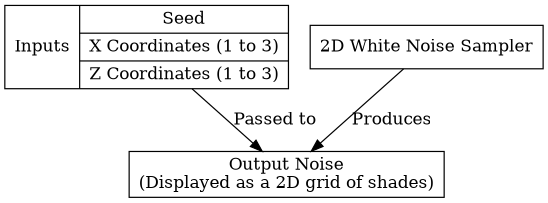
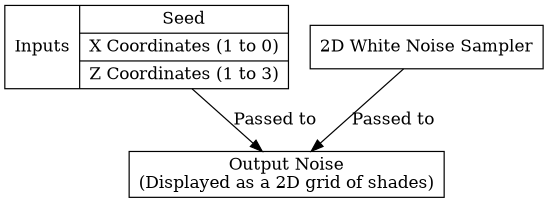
(184, 46) -> (184, 46)
(392, 120) -> (393, 120)
